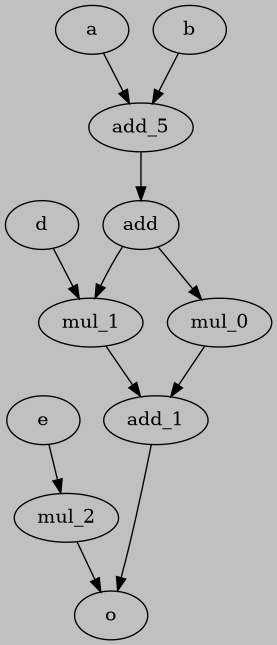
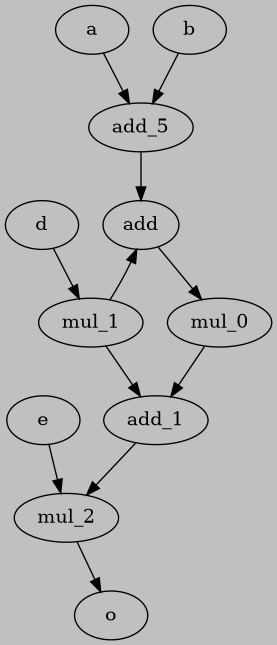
(111, 266) -> (121, 281)
(137, 511) -> (116, 464)
